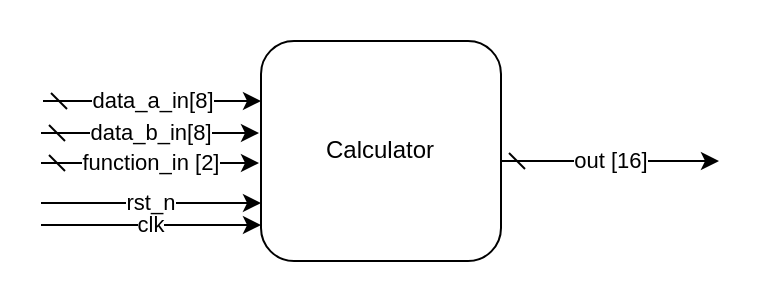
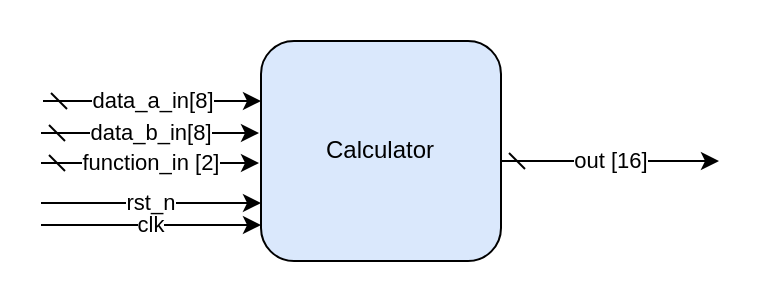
(381, 151) -> (381, 151)
